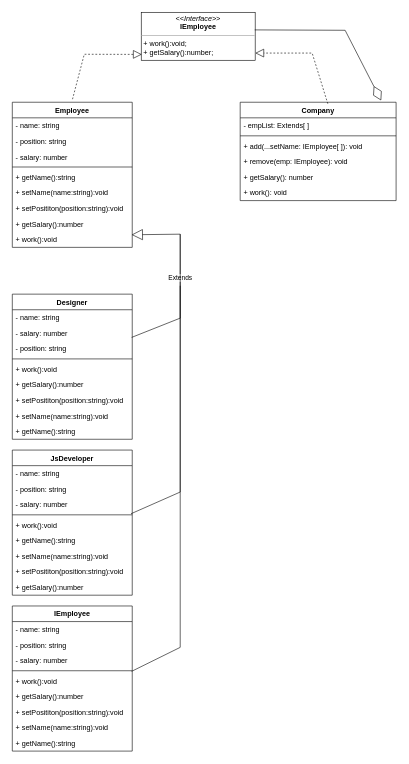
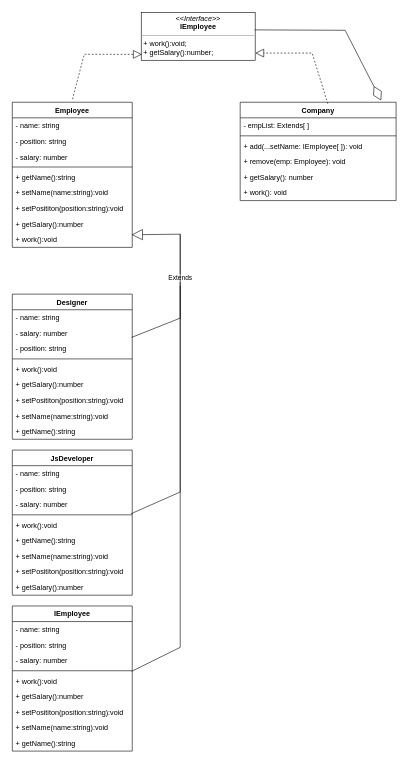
(298, 162) -> (296, 162)
